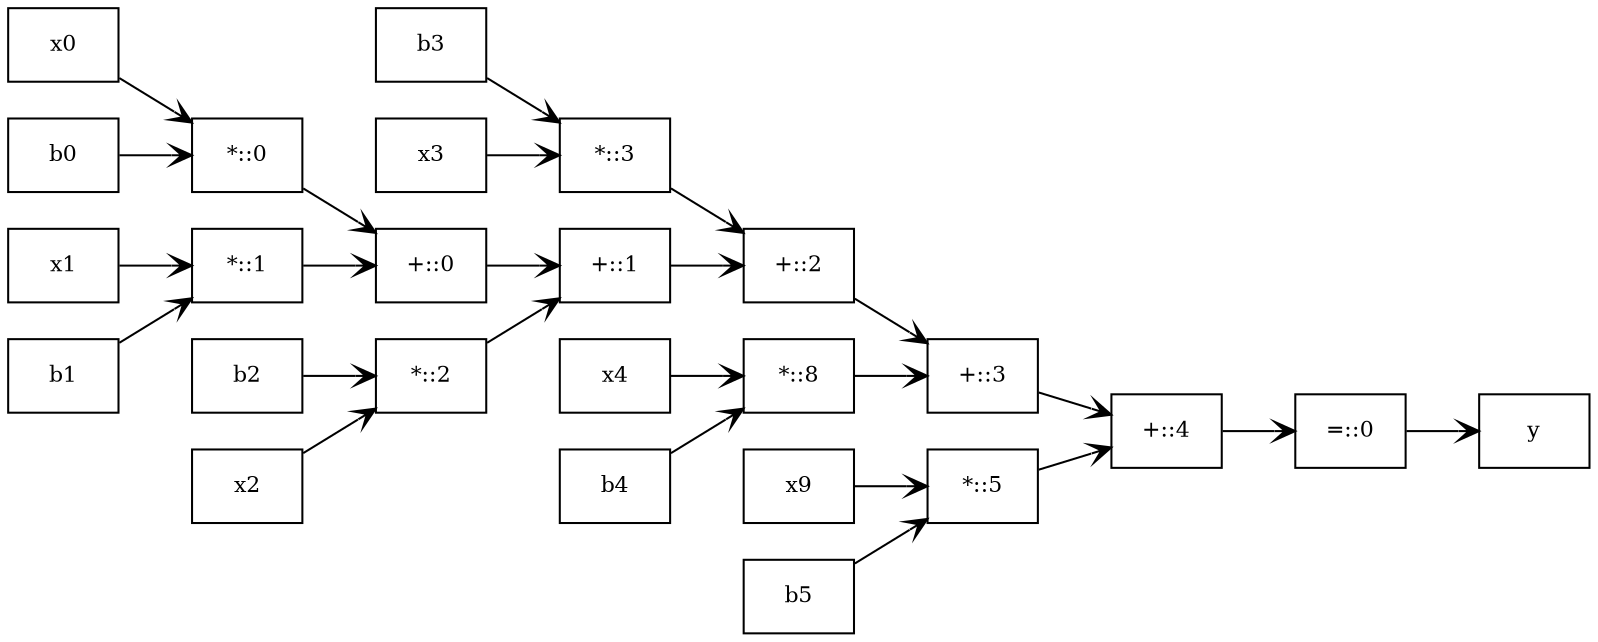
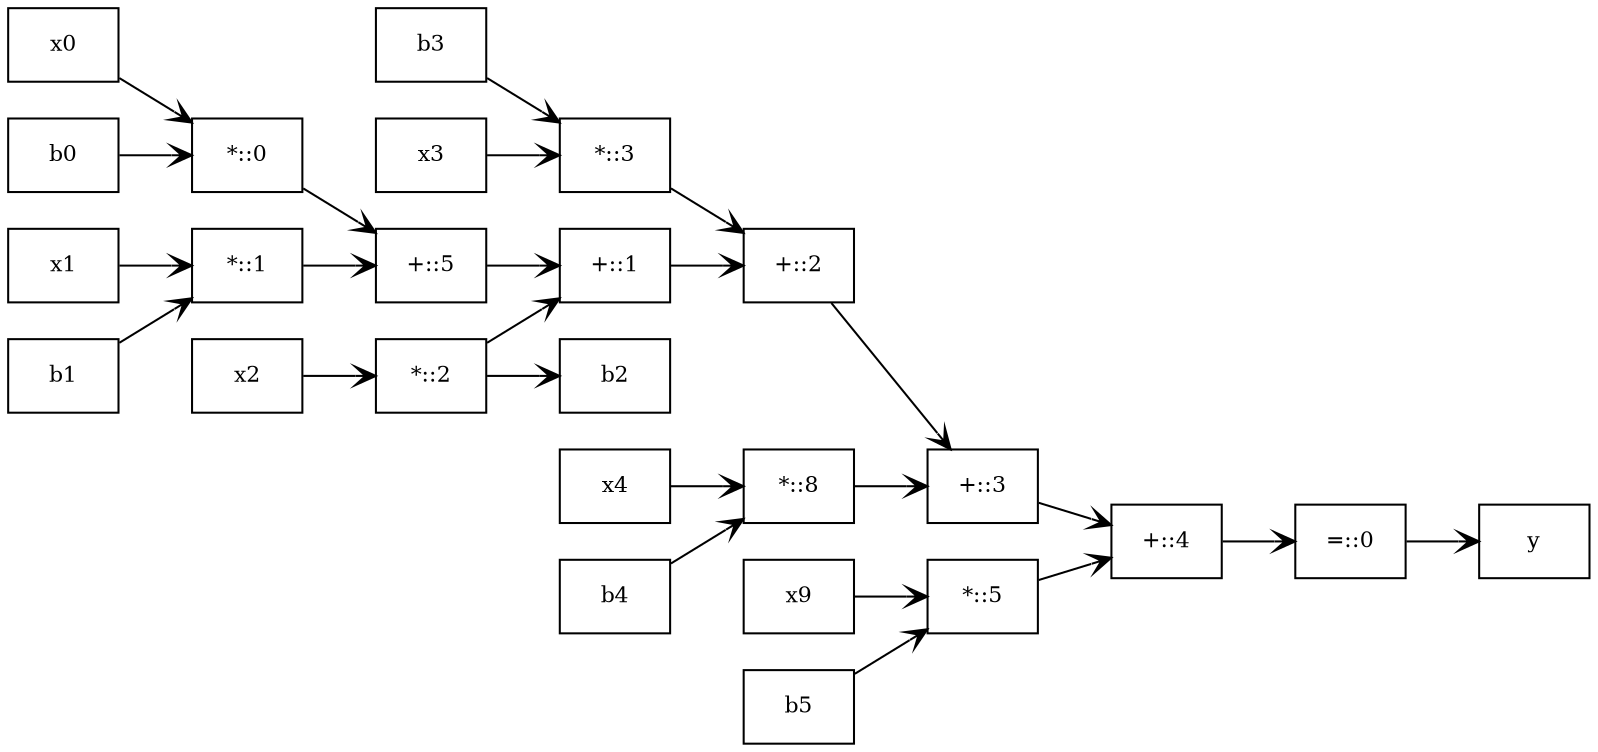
(431, 266) -> (431, 266)
(329, 376) -> (513, 376)
